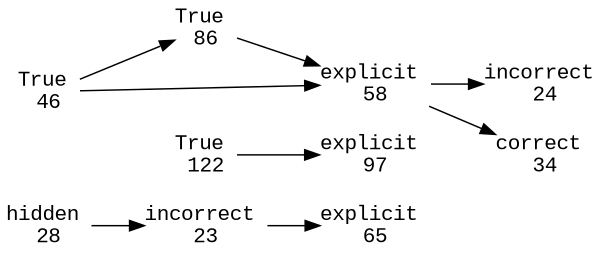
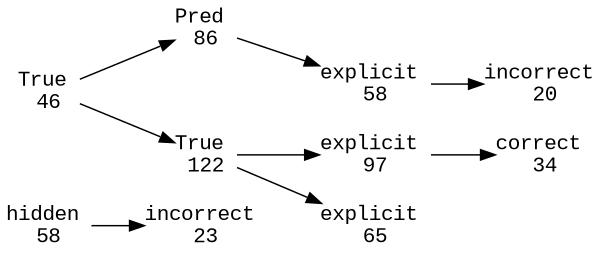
(206, 28) -> (206, 28)
(545, 84) -> (545, 84)
(192, 88) -> (120, 120)
(455, 117) -> (456, 155)
(49, 226) -> (49, 226)
(286, 226) -> (272, 182)
